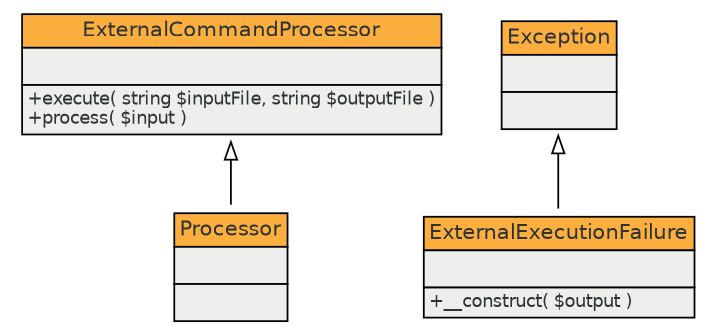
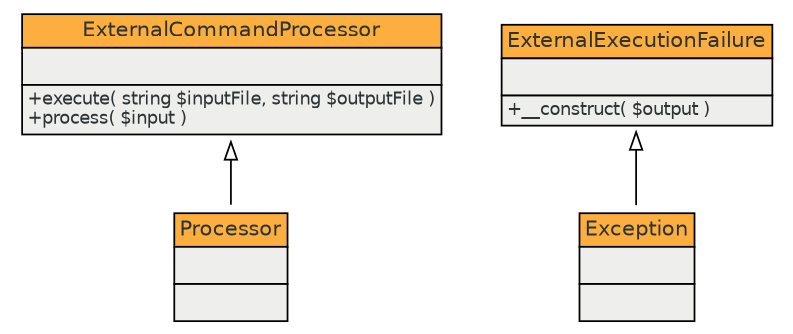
(558, 181) -> (636, 178)
